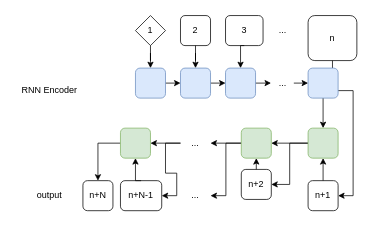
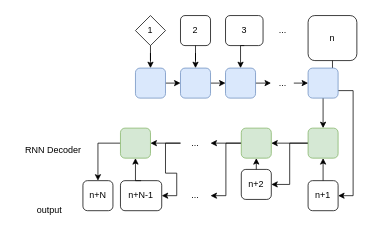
(49, 90) -> none
none -> (53, 150)
(49, 195) -> (49, 210)
